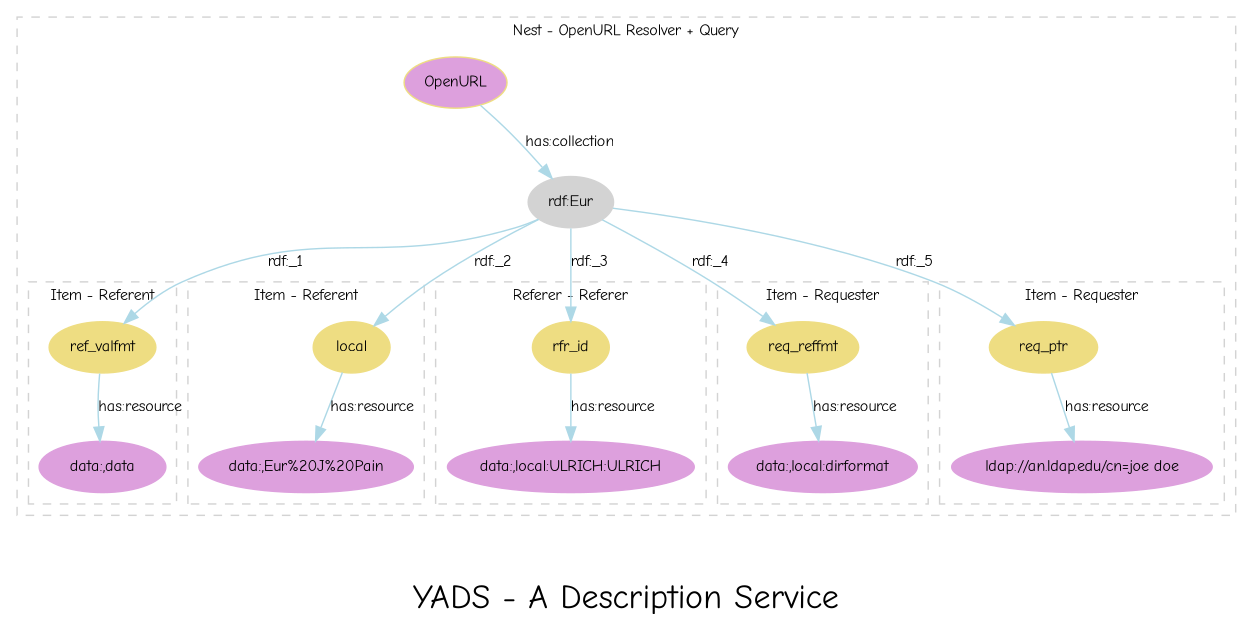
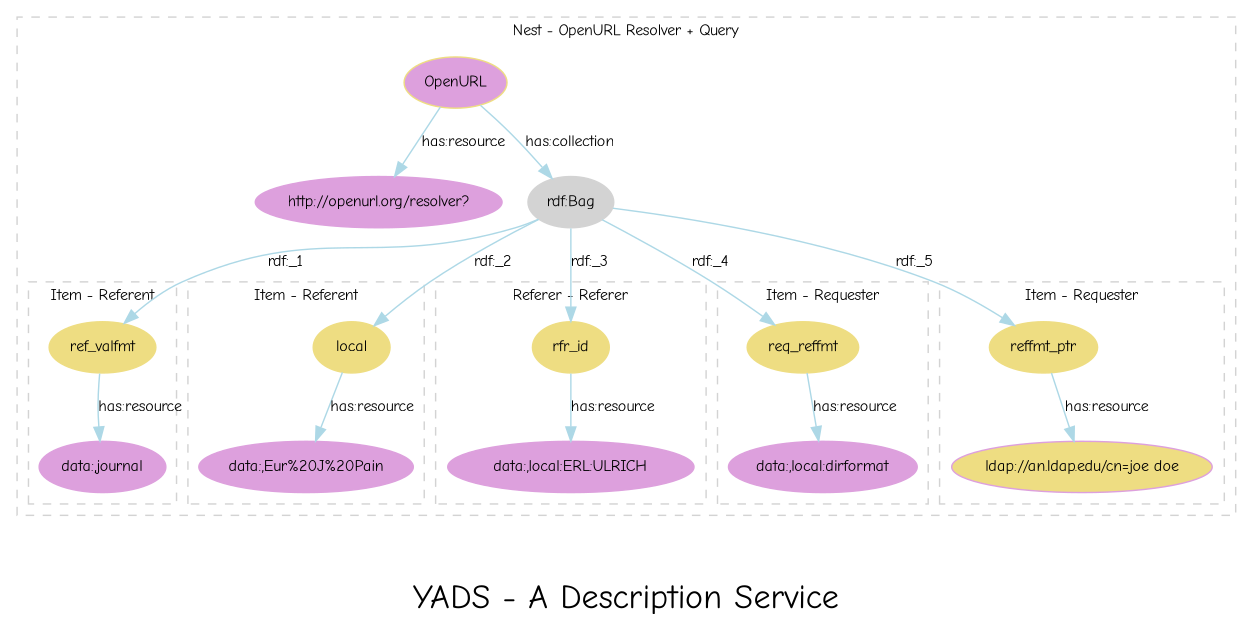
none -> (379, 202)
(571, 202) -> (571, 202)
(1044, 347) -> (1044, 347)
(102, 467) -> (102, 467)
(571, 467) -> (571, 467)
(1082, 467) -> (1082, 467)
